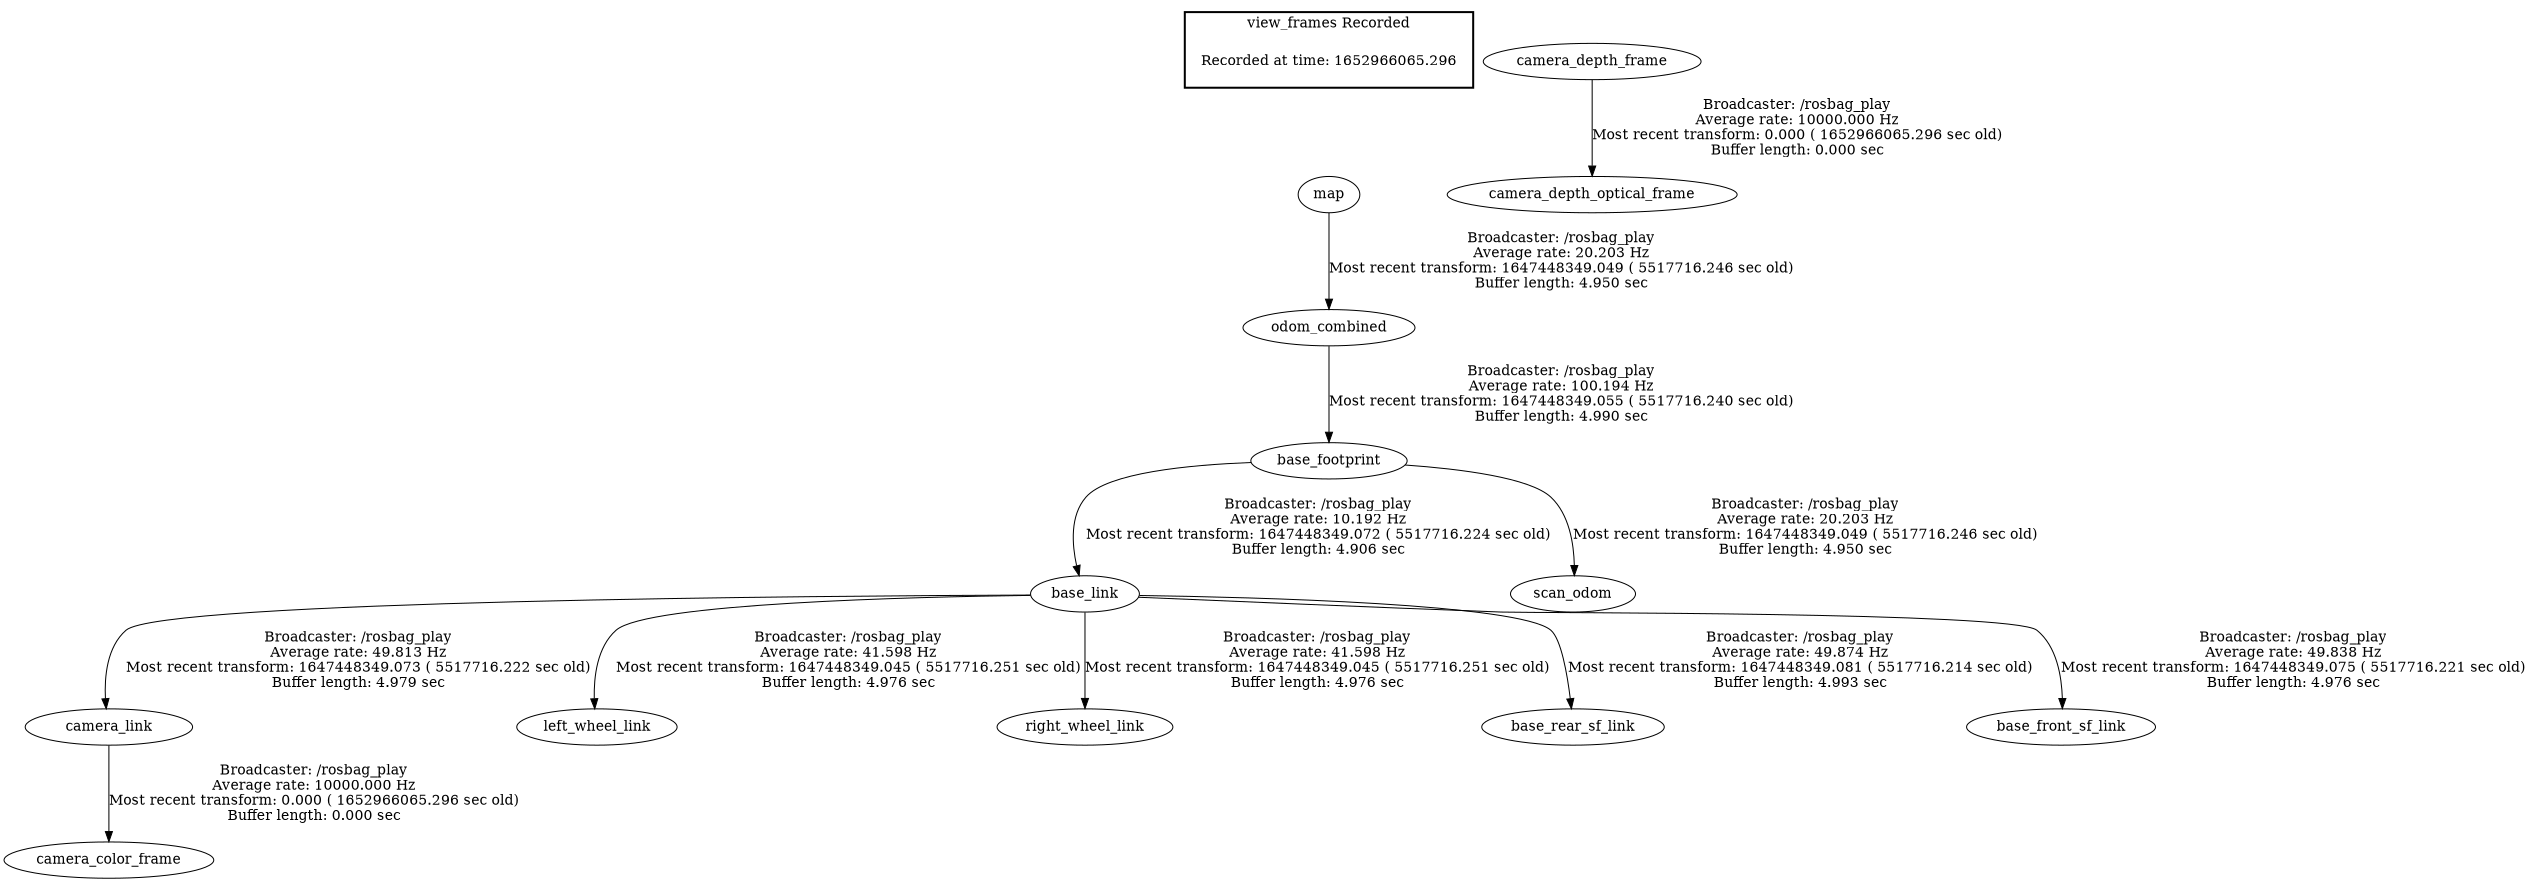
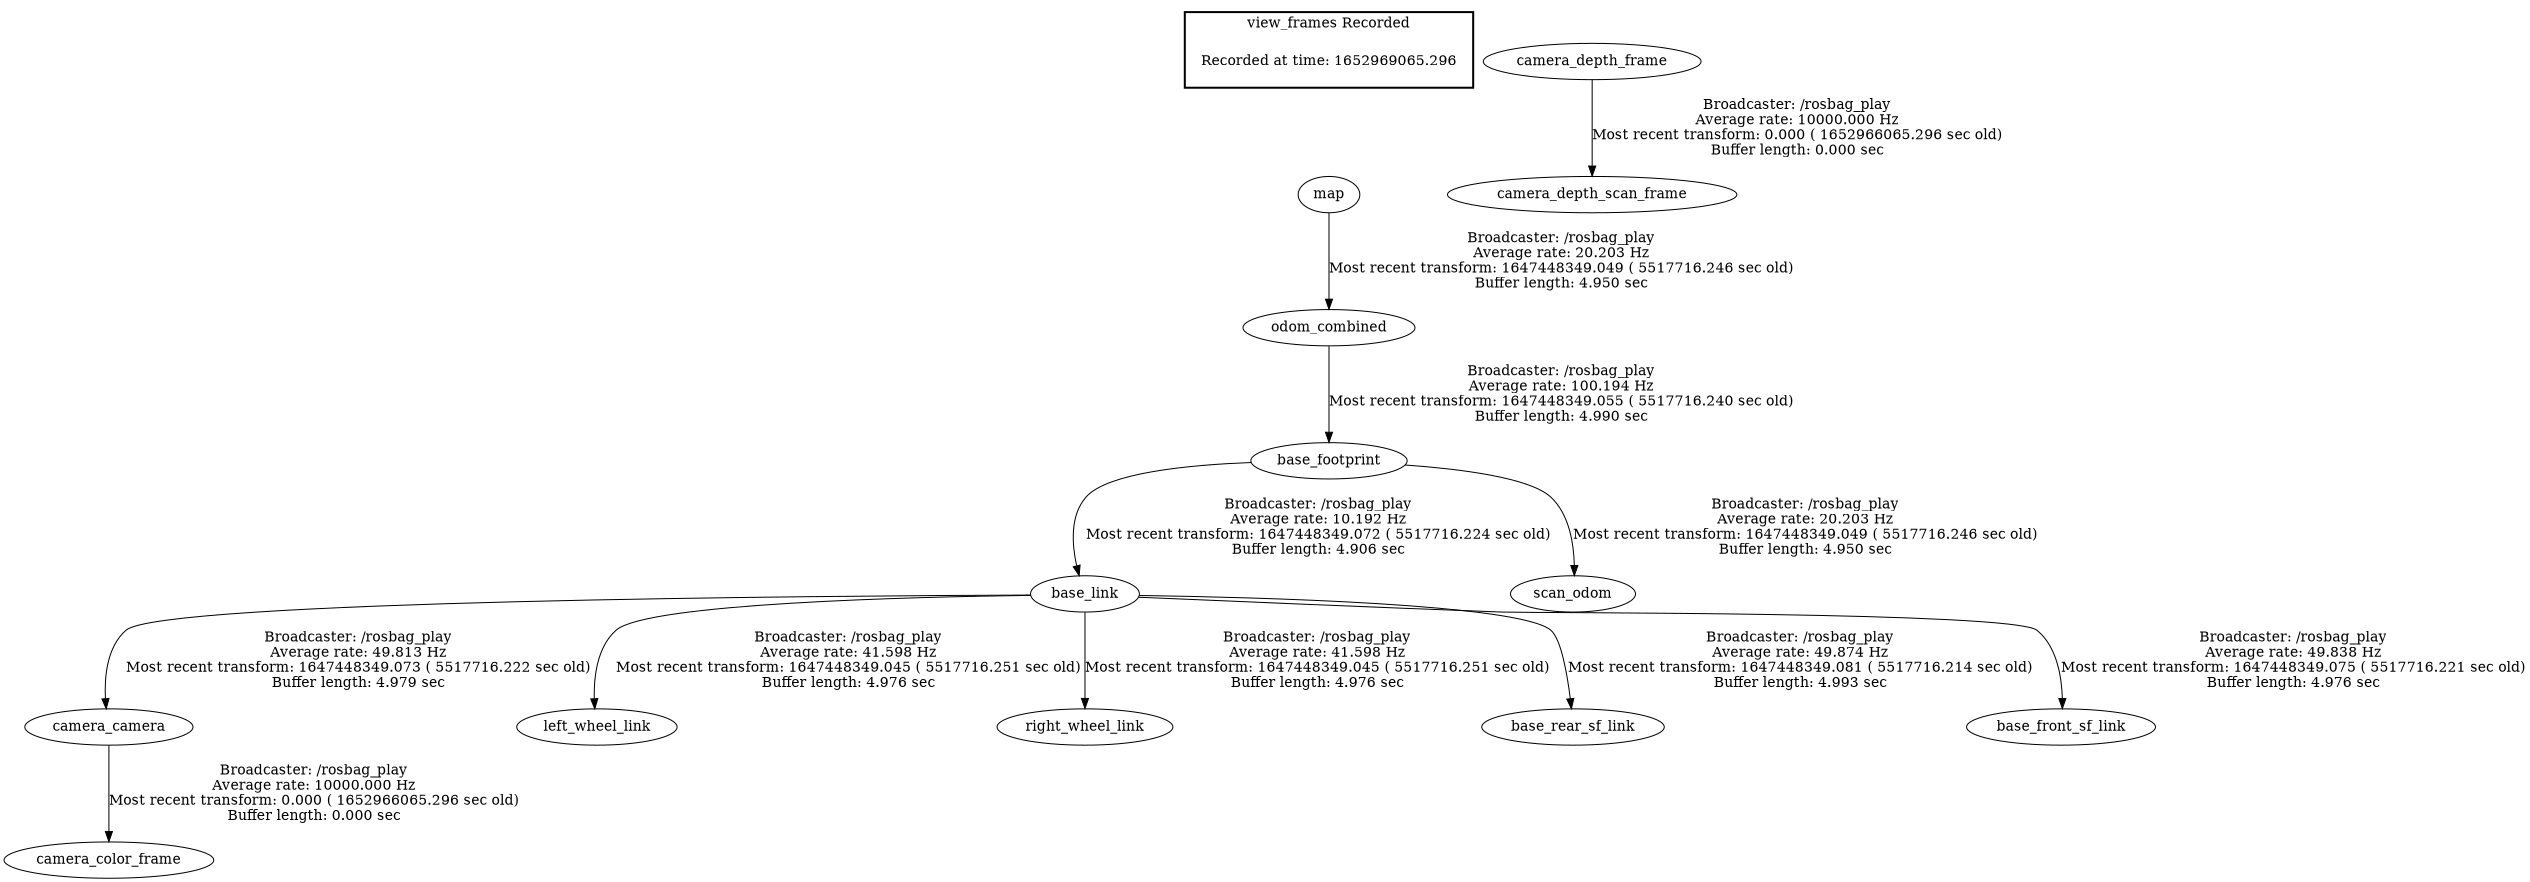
(1329, 62) -> (1329, 62)
(1592, 195) -> (1592, 195)
(109, 727) -> (109, 727)
